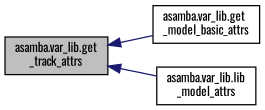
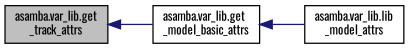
(138, 72) -> (288, 24)
